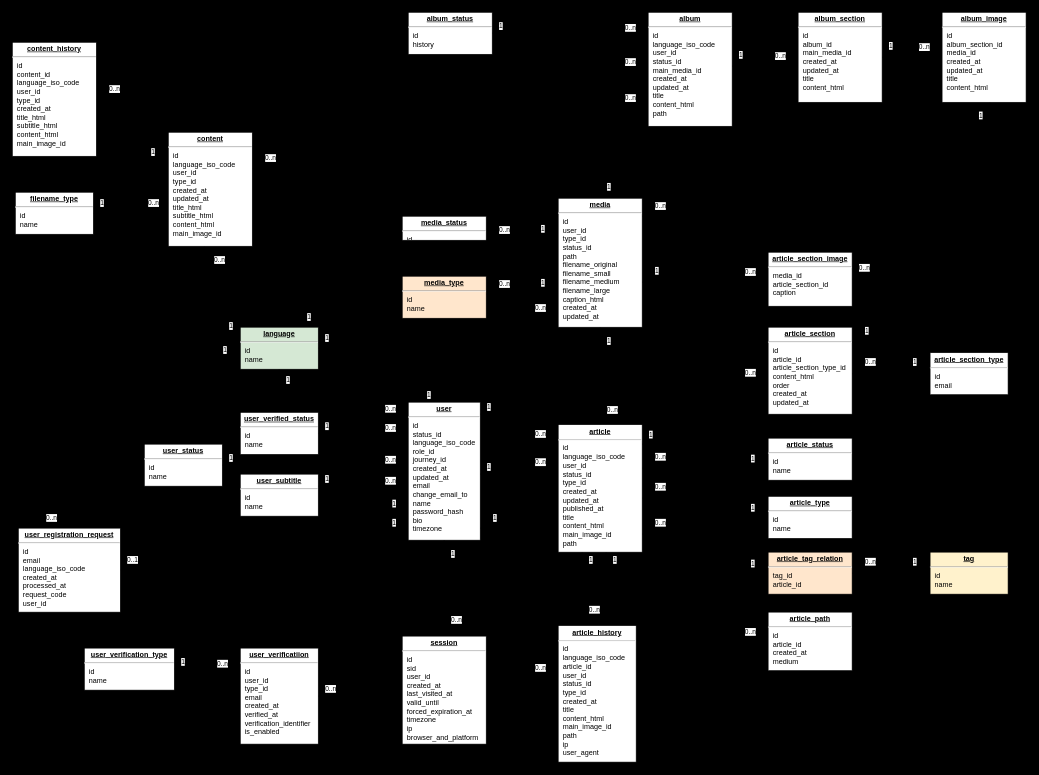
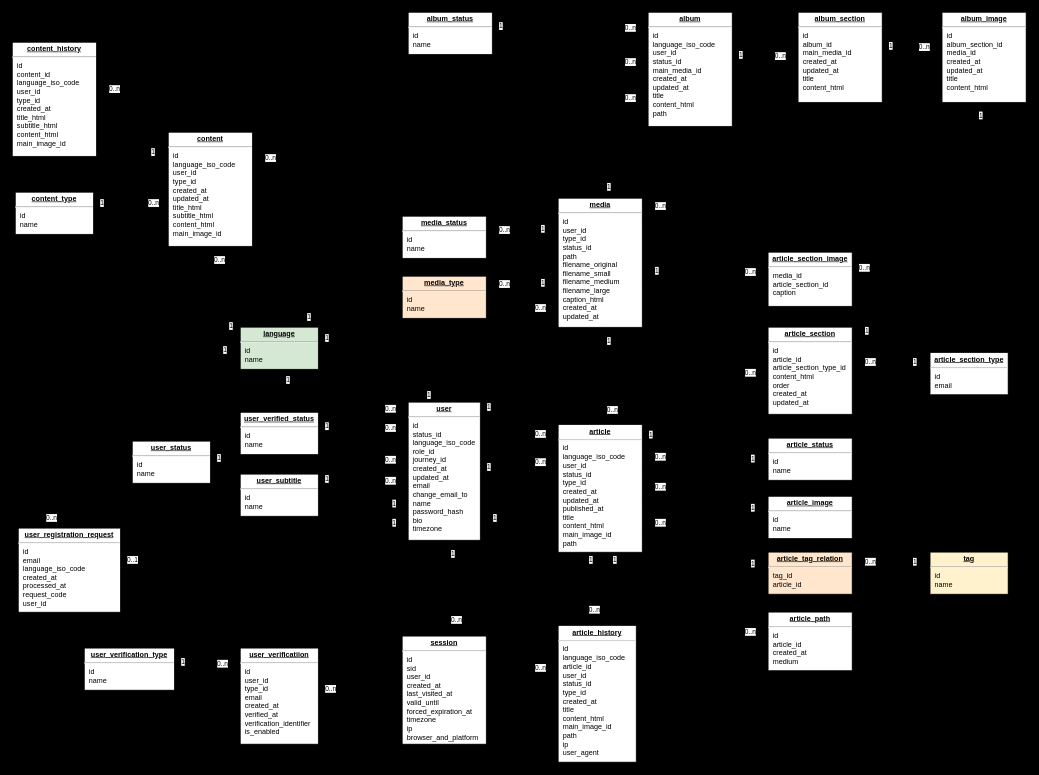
(432, 25) -> (432, 25)
(40, 205) -> (39, 205)
(444, 228) -> (444, 237)
(183, 465) -> (171, 462)
(791, 509) -> (792, 509)
